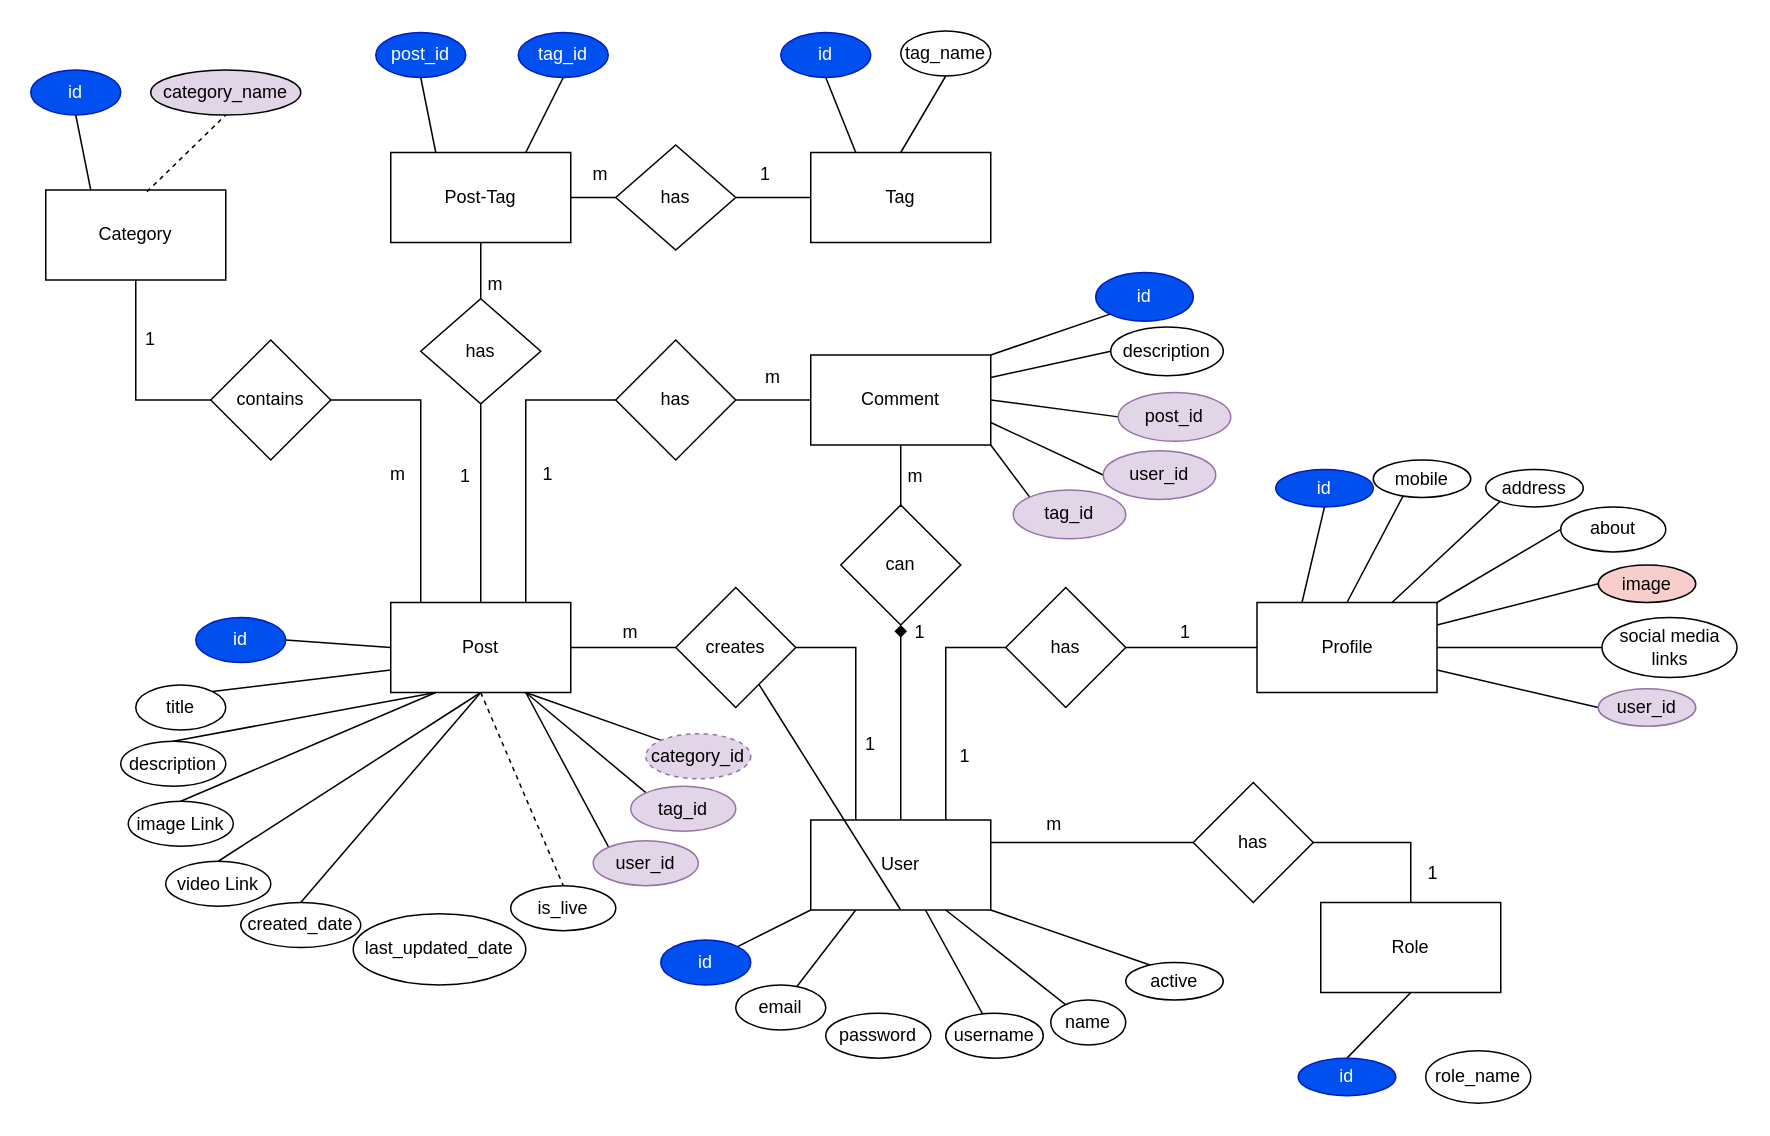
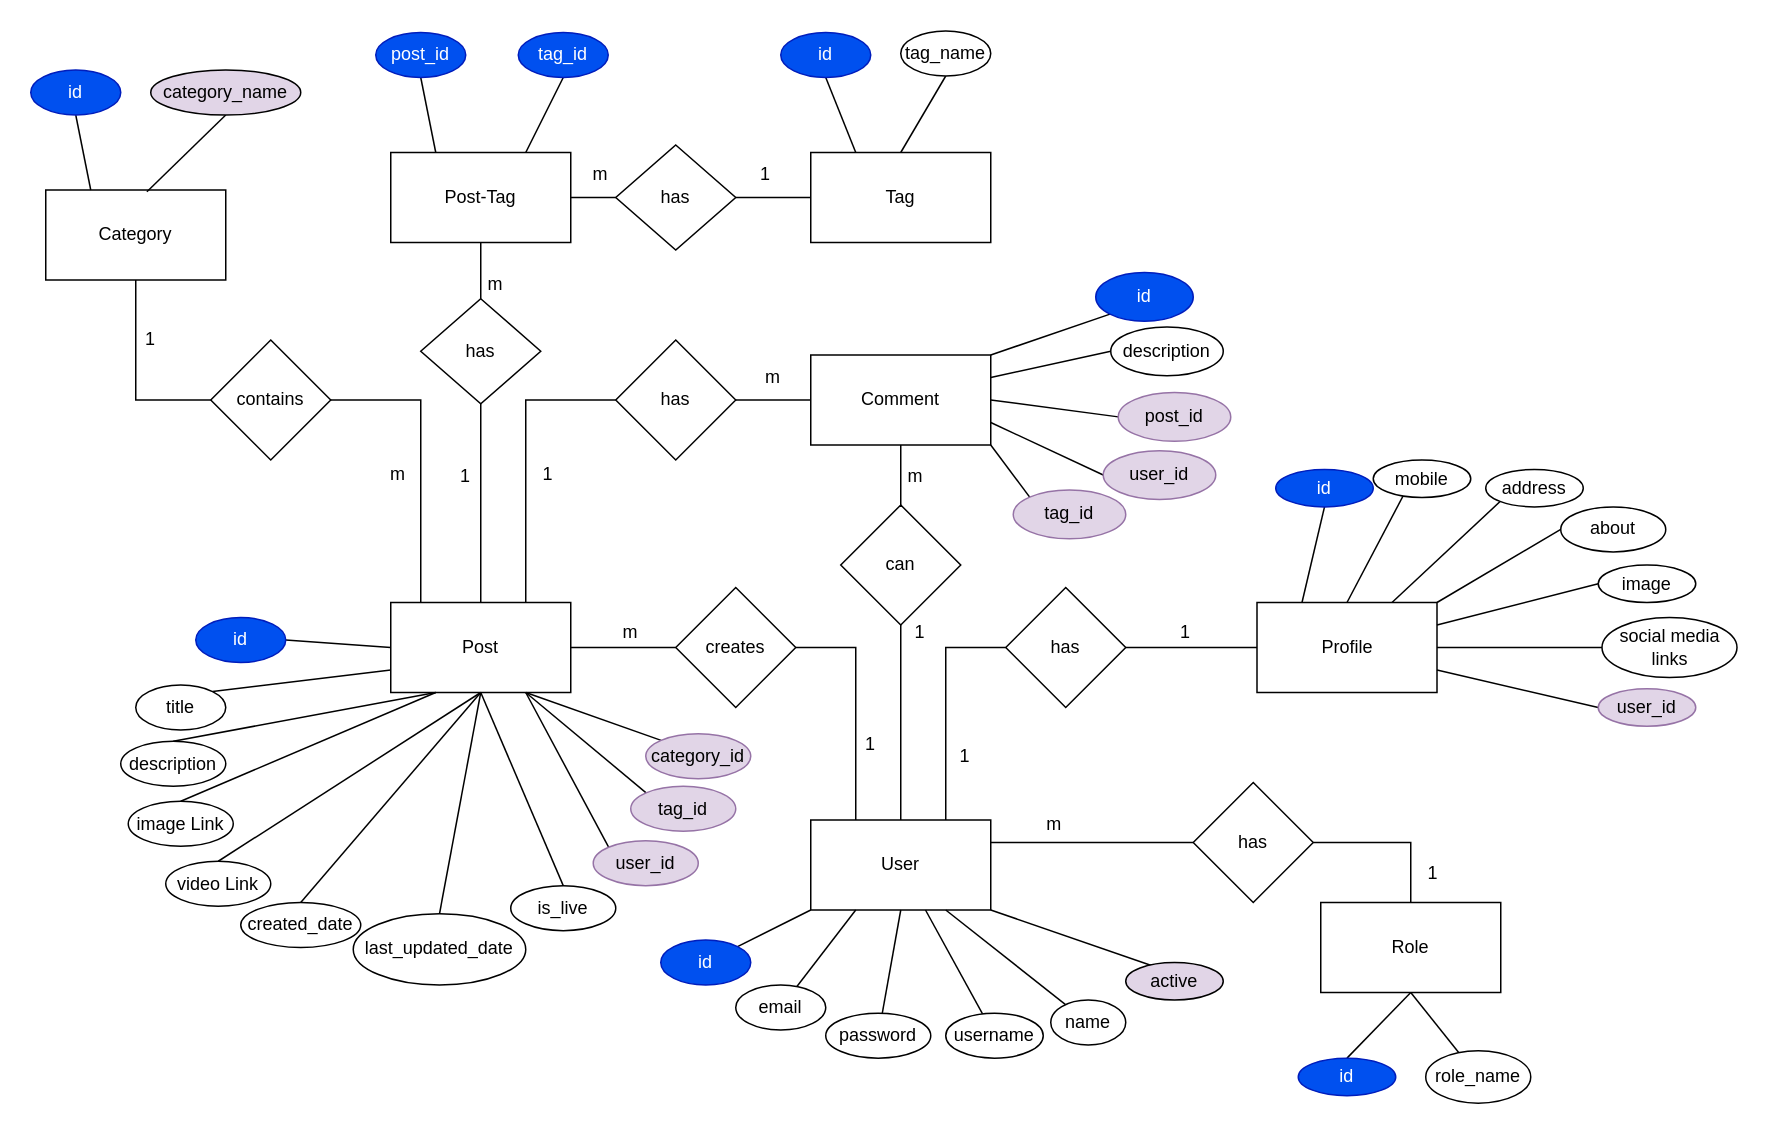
(186, 153) -> (186, 153)
(1647, 584) -> (1647, 584)
(901, 637) -> (901, 631)
(698, 756) -> (698, 756)
(522, 790) -> (522, 790)
(830, 797) -> (892, 961)
none -> (460, 802)
(1175, 981) -> (1175, 981)
none -> (1435, 1022)
